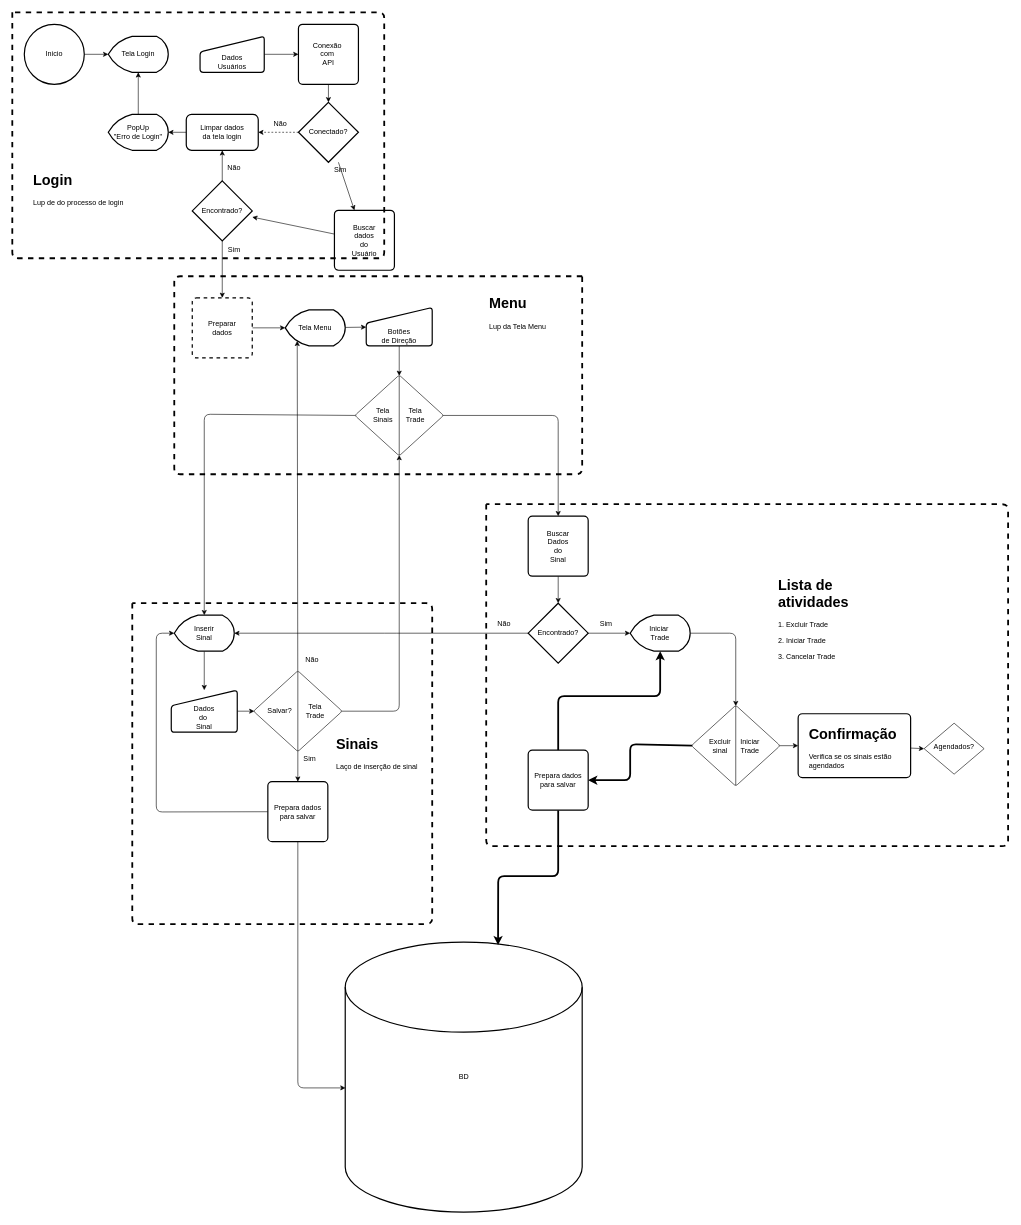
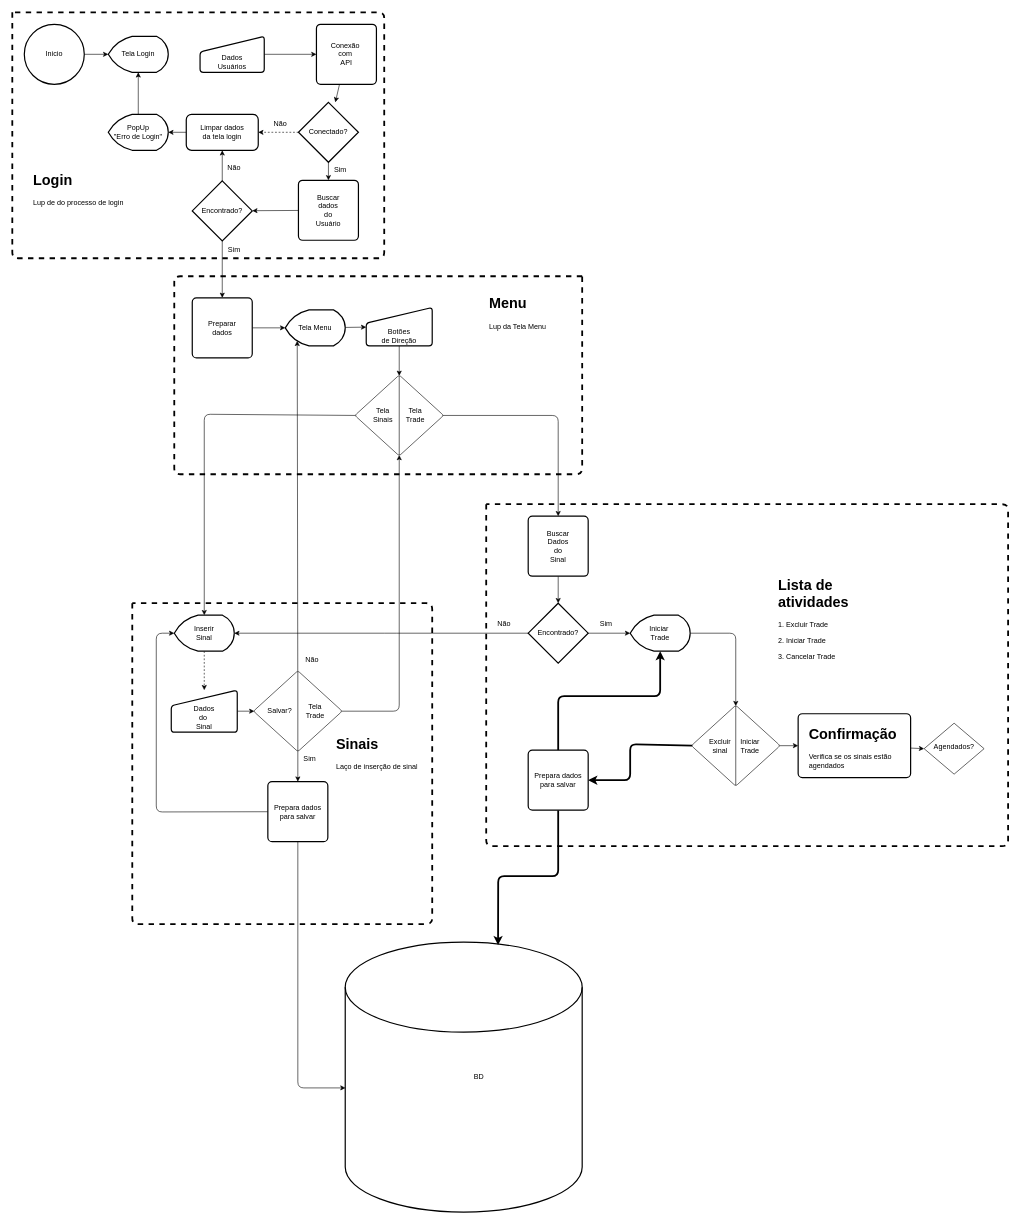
(329, 54) -> (347, 54)
(365, 240) -> (329, 210)
(222, 328) -> (222, 328)
(204, 668) -> (204, 668)
(464, 1077) -> (479, 1077)
